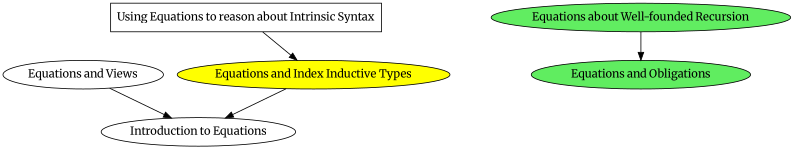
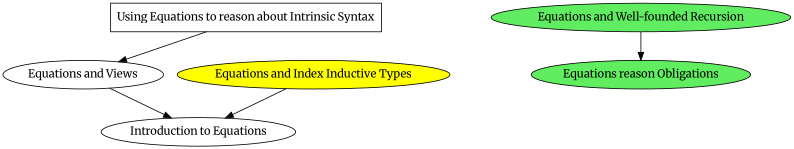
(641, 17) -> (641, 17)
(277, 44) -> (166, 45)
(641, 75) -> (641, 75)
